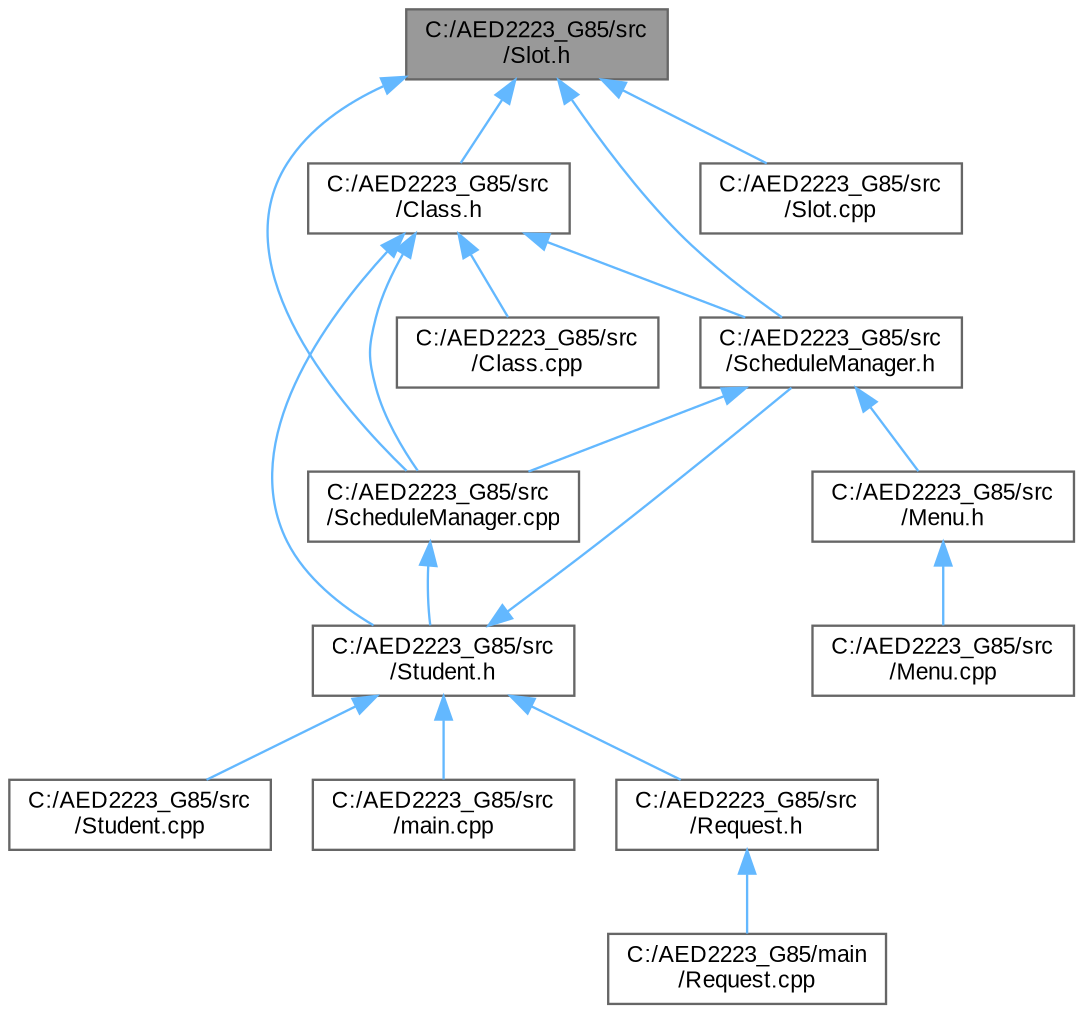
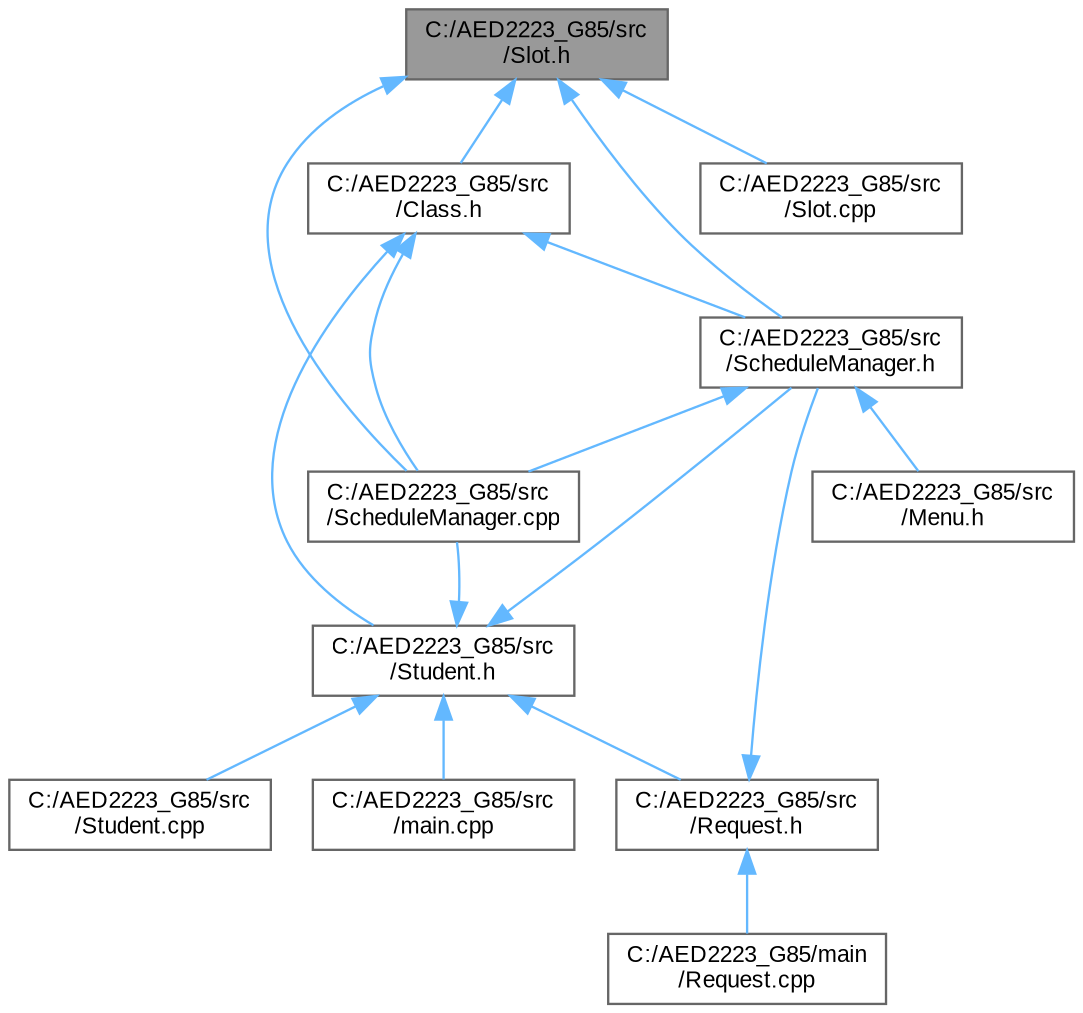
(528, 353) -> none
none -> (773, 570)
(428, 595) -> (459, 572)
(943, 661) -> none
